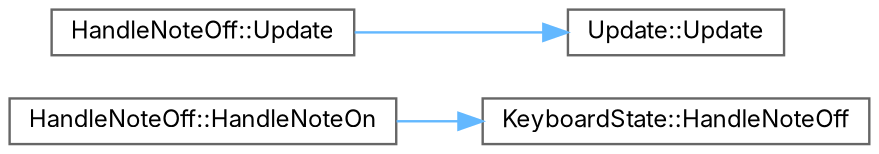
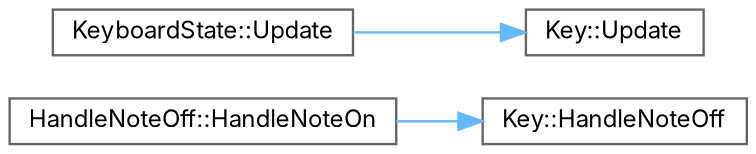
(203, 32) -> (203, 32)
(676, 32) -> (615, 32)
(676, 121) -> (615, 121)
